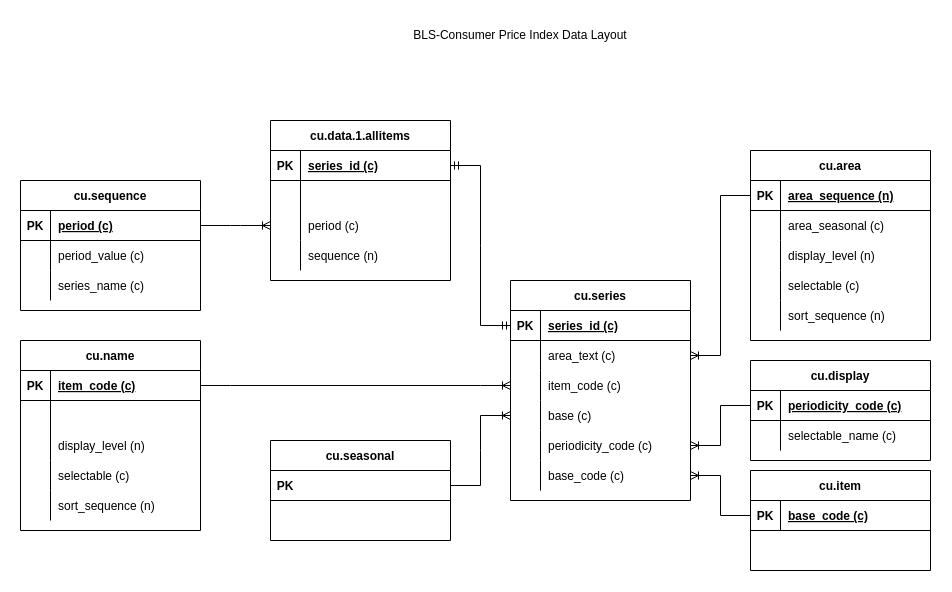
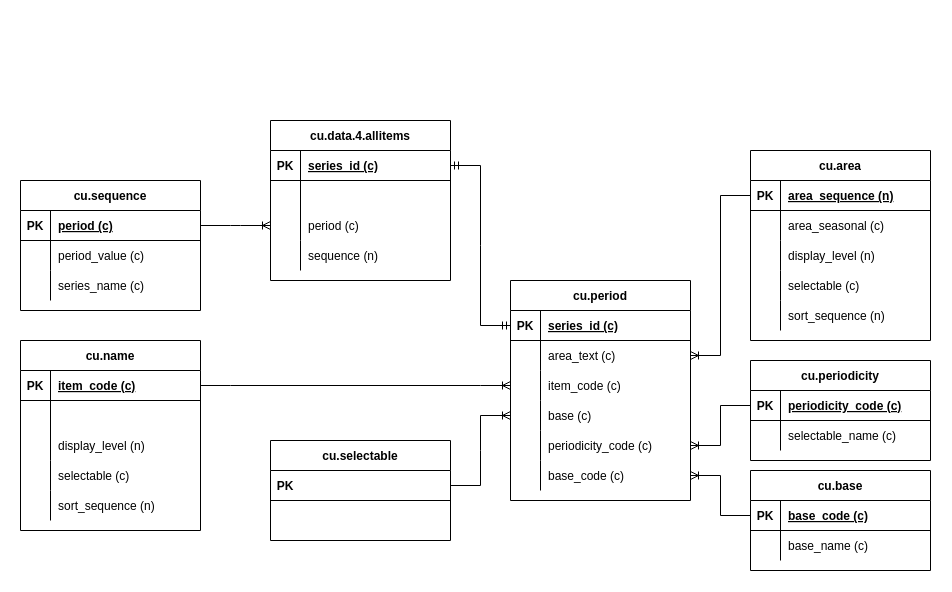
(521, 36) -> none
(360, 136) -> (360, 136)
(600, 296) -> (600, 296)
(840, 376) -> (840, 376)
(360, 456) -> (360, 456)
(840, 486) -> (840, 486)
none -> (856, 546)
